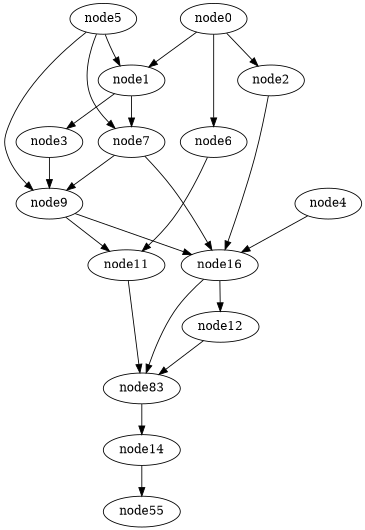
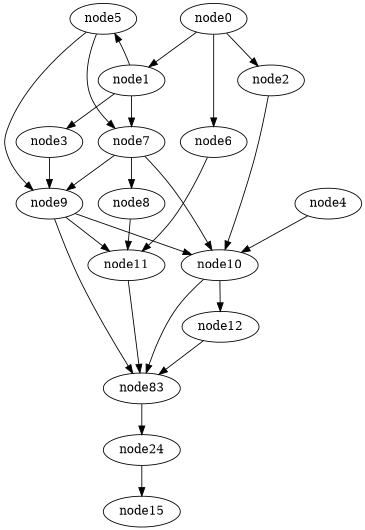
(110, 46) -> (125, 53)
none -> (132, 204)
(220, 265) -> (220, 265)
none -> (87, 295)
(142, 450) -> (142, 450)
(142, 512) -> (142, 512)
